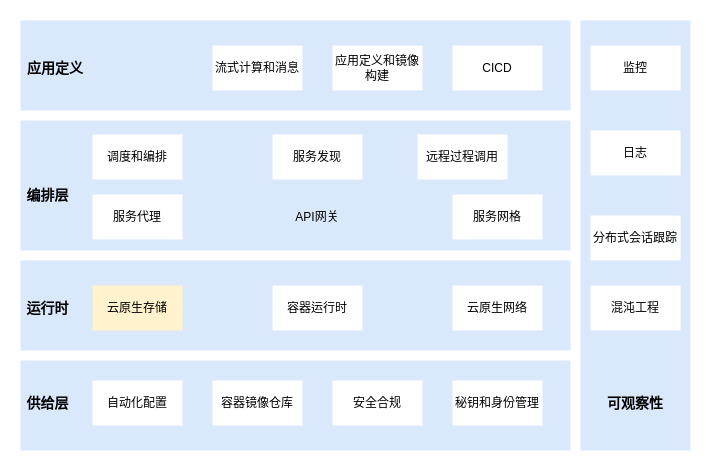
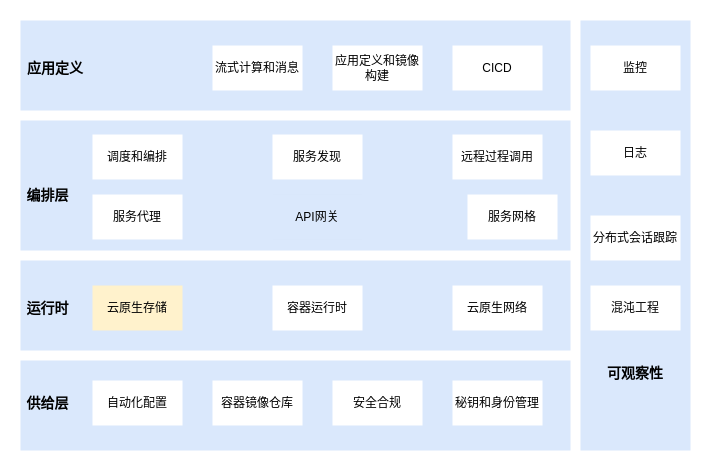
(463, 157) -> (498, 157)
(498, 217) -> (513, 217)
(636, 403) -> (636, 373)
